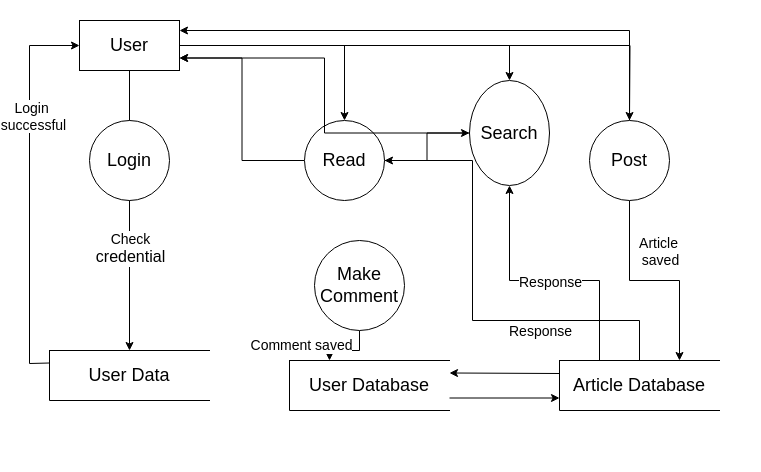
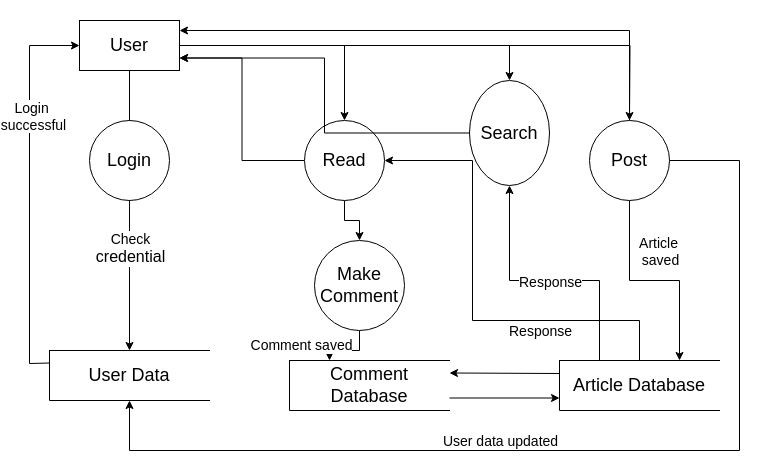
(427, 147) -> (349, 221)
(370, 386) -> (370, 386)
none -> (594, 451)
